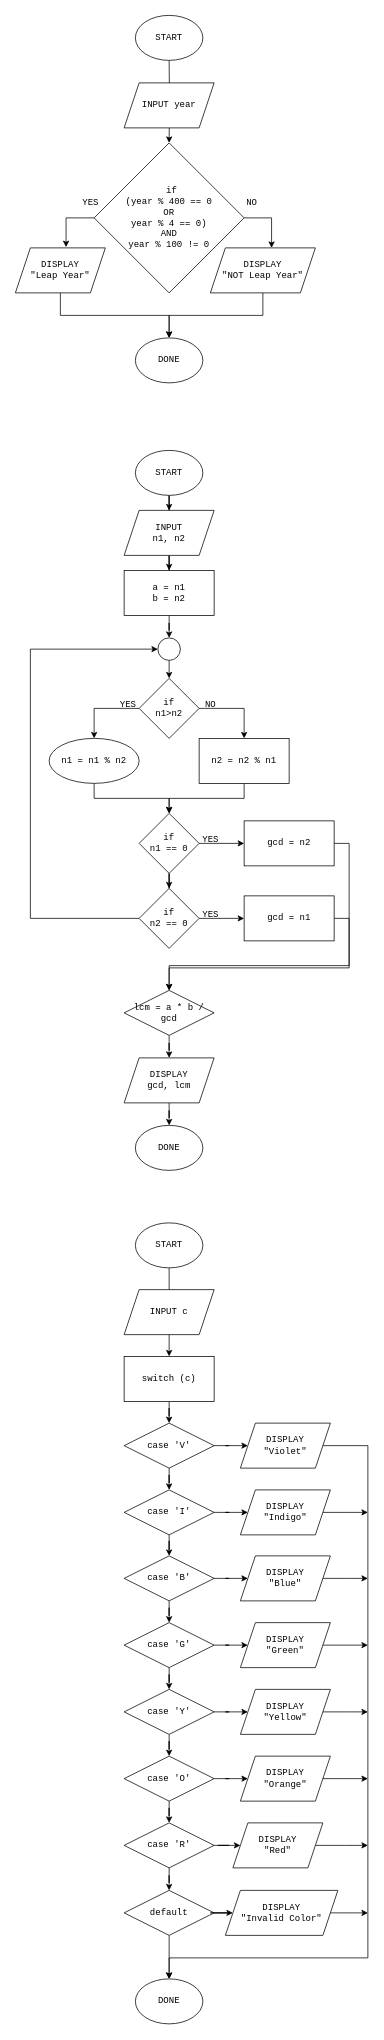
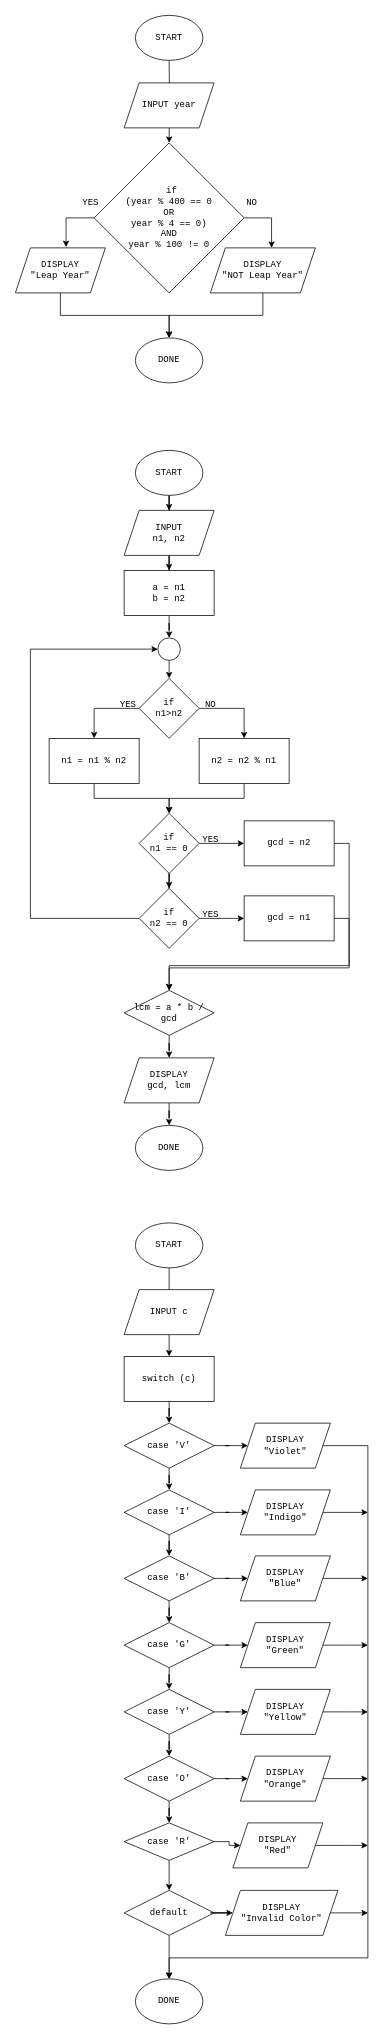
(94, 761) -> (94, 761)
(169, 1845) -> (169, 1842)
